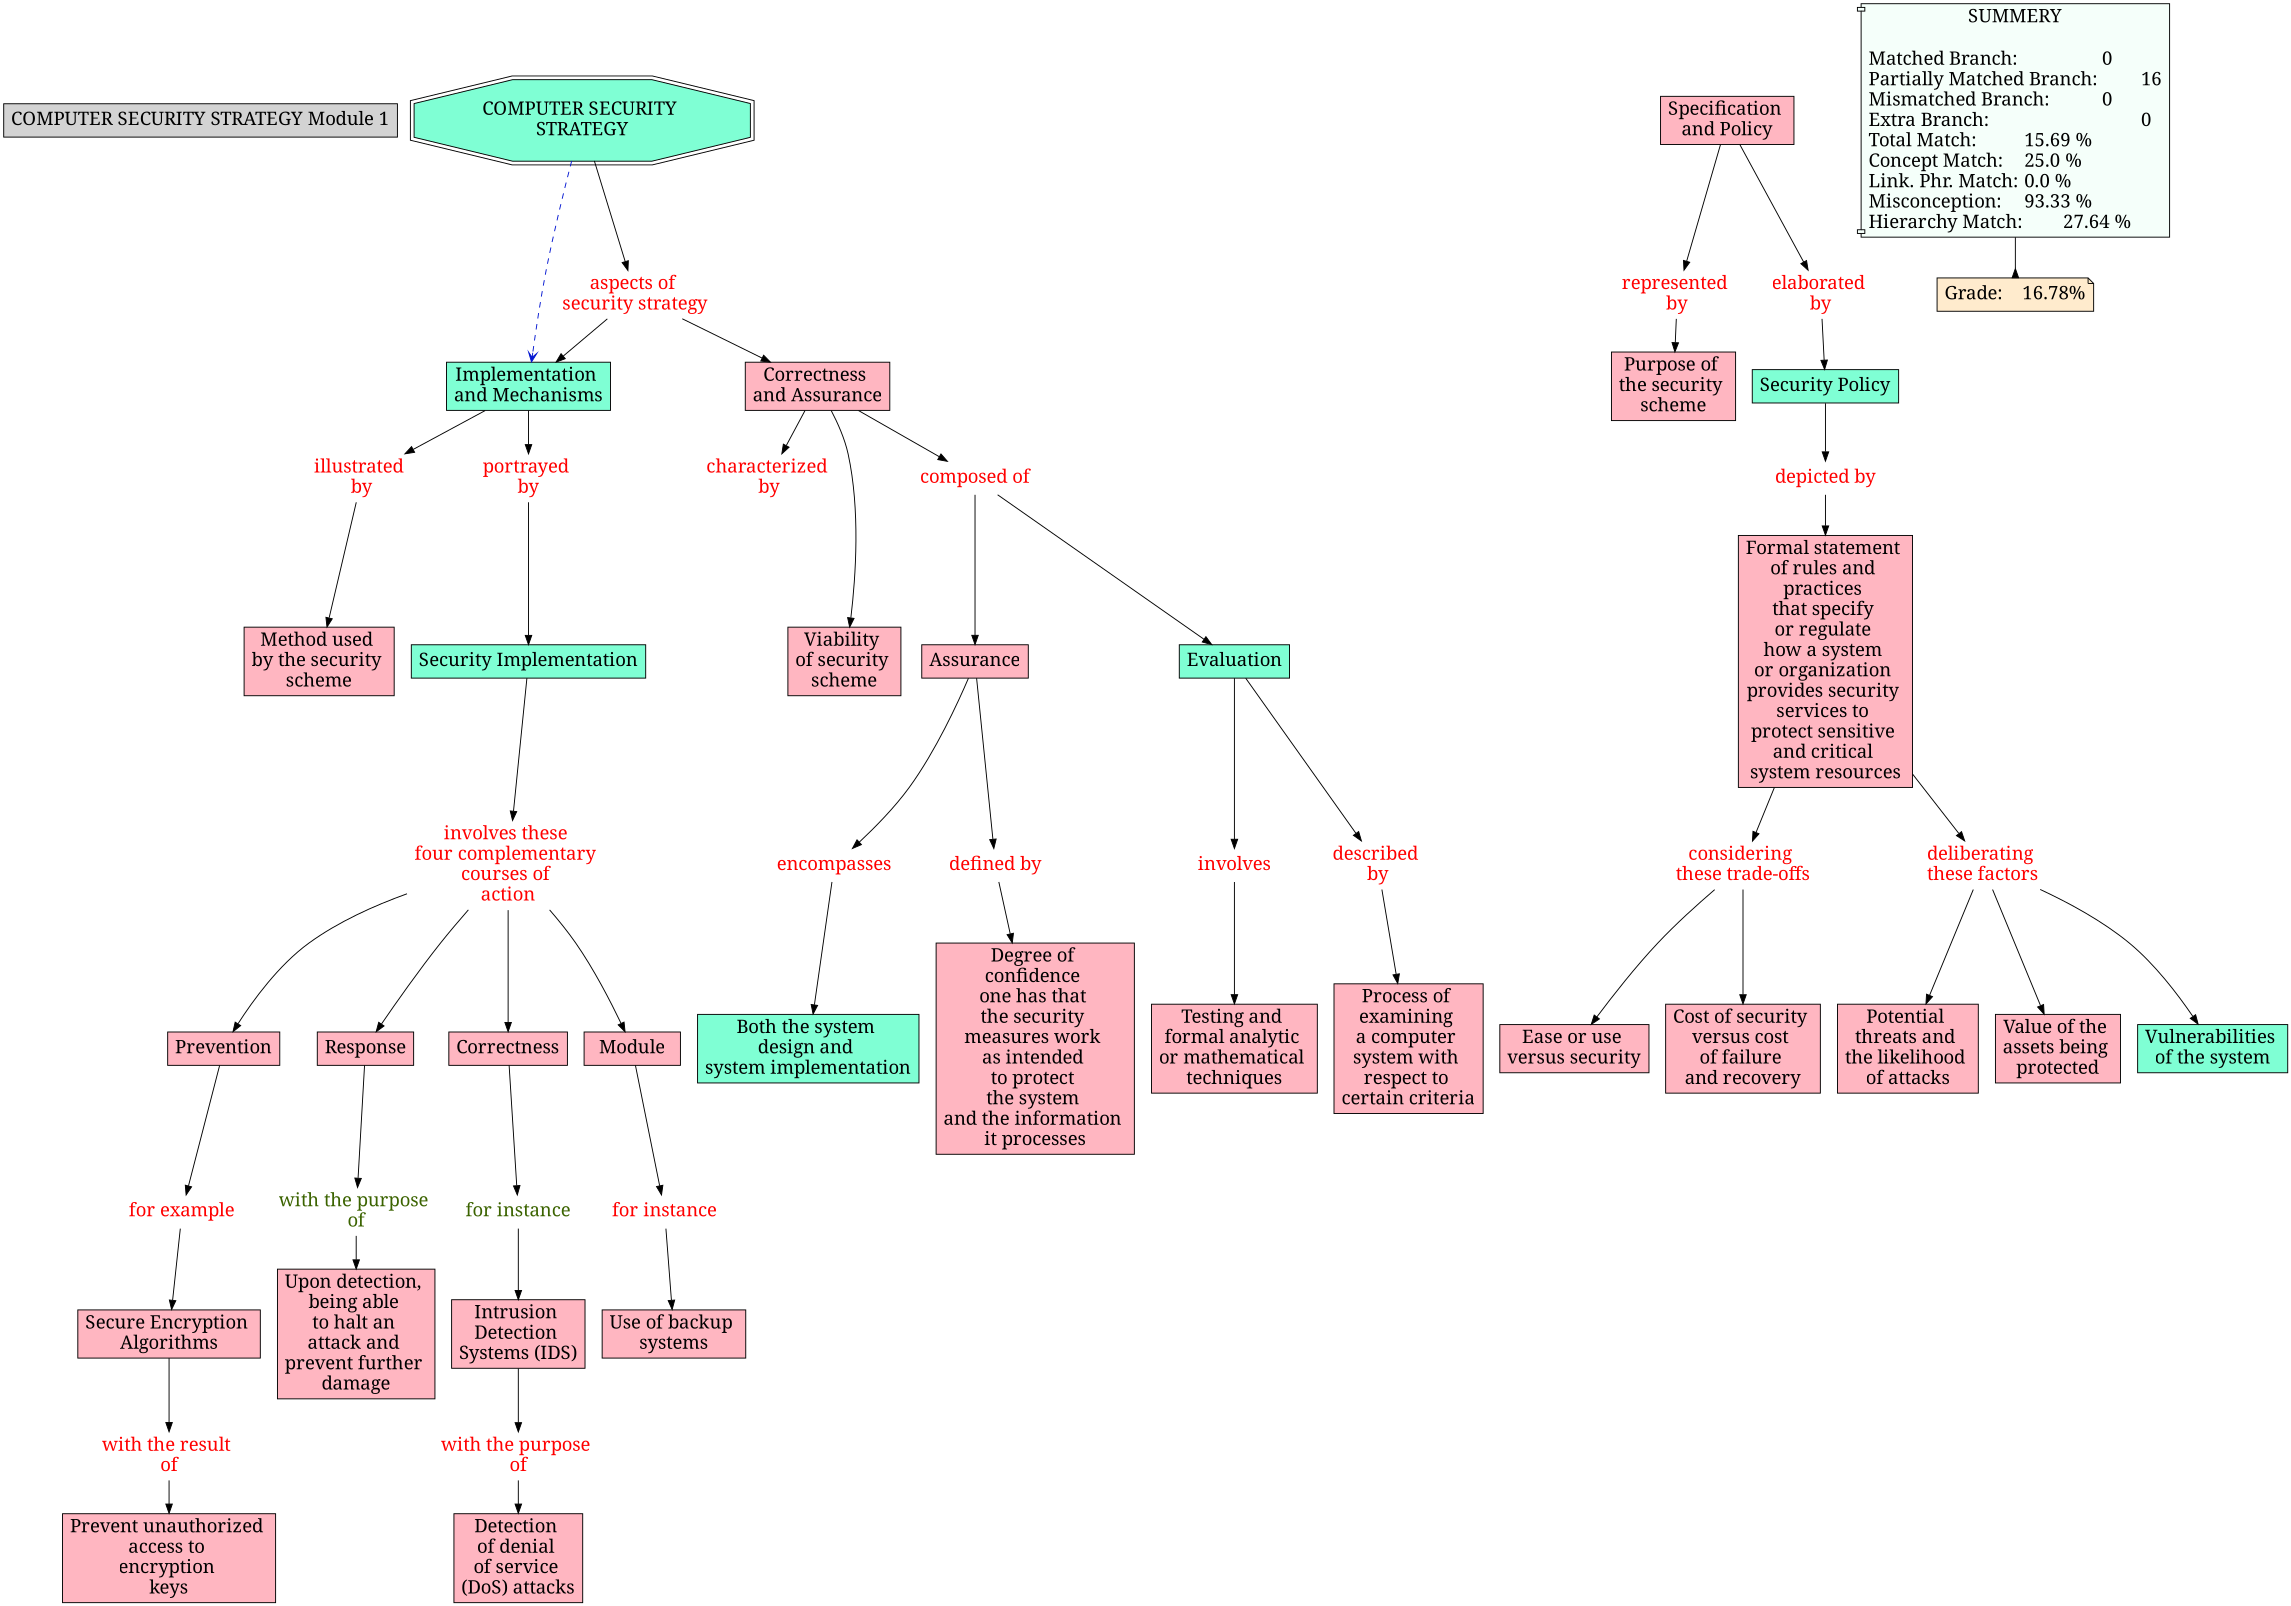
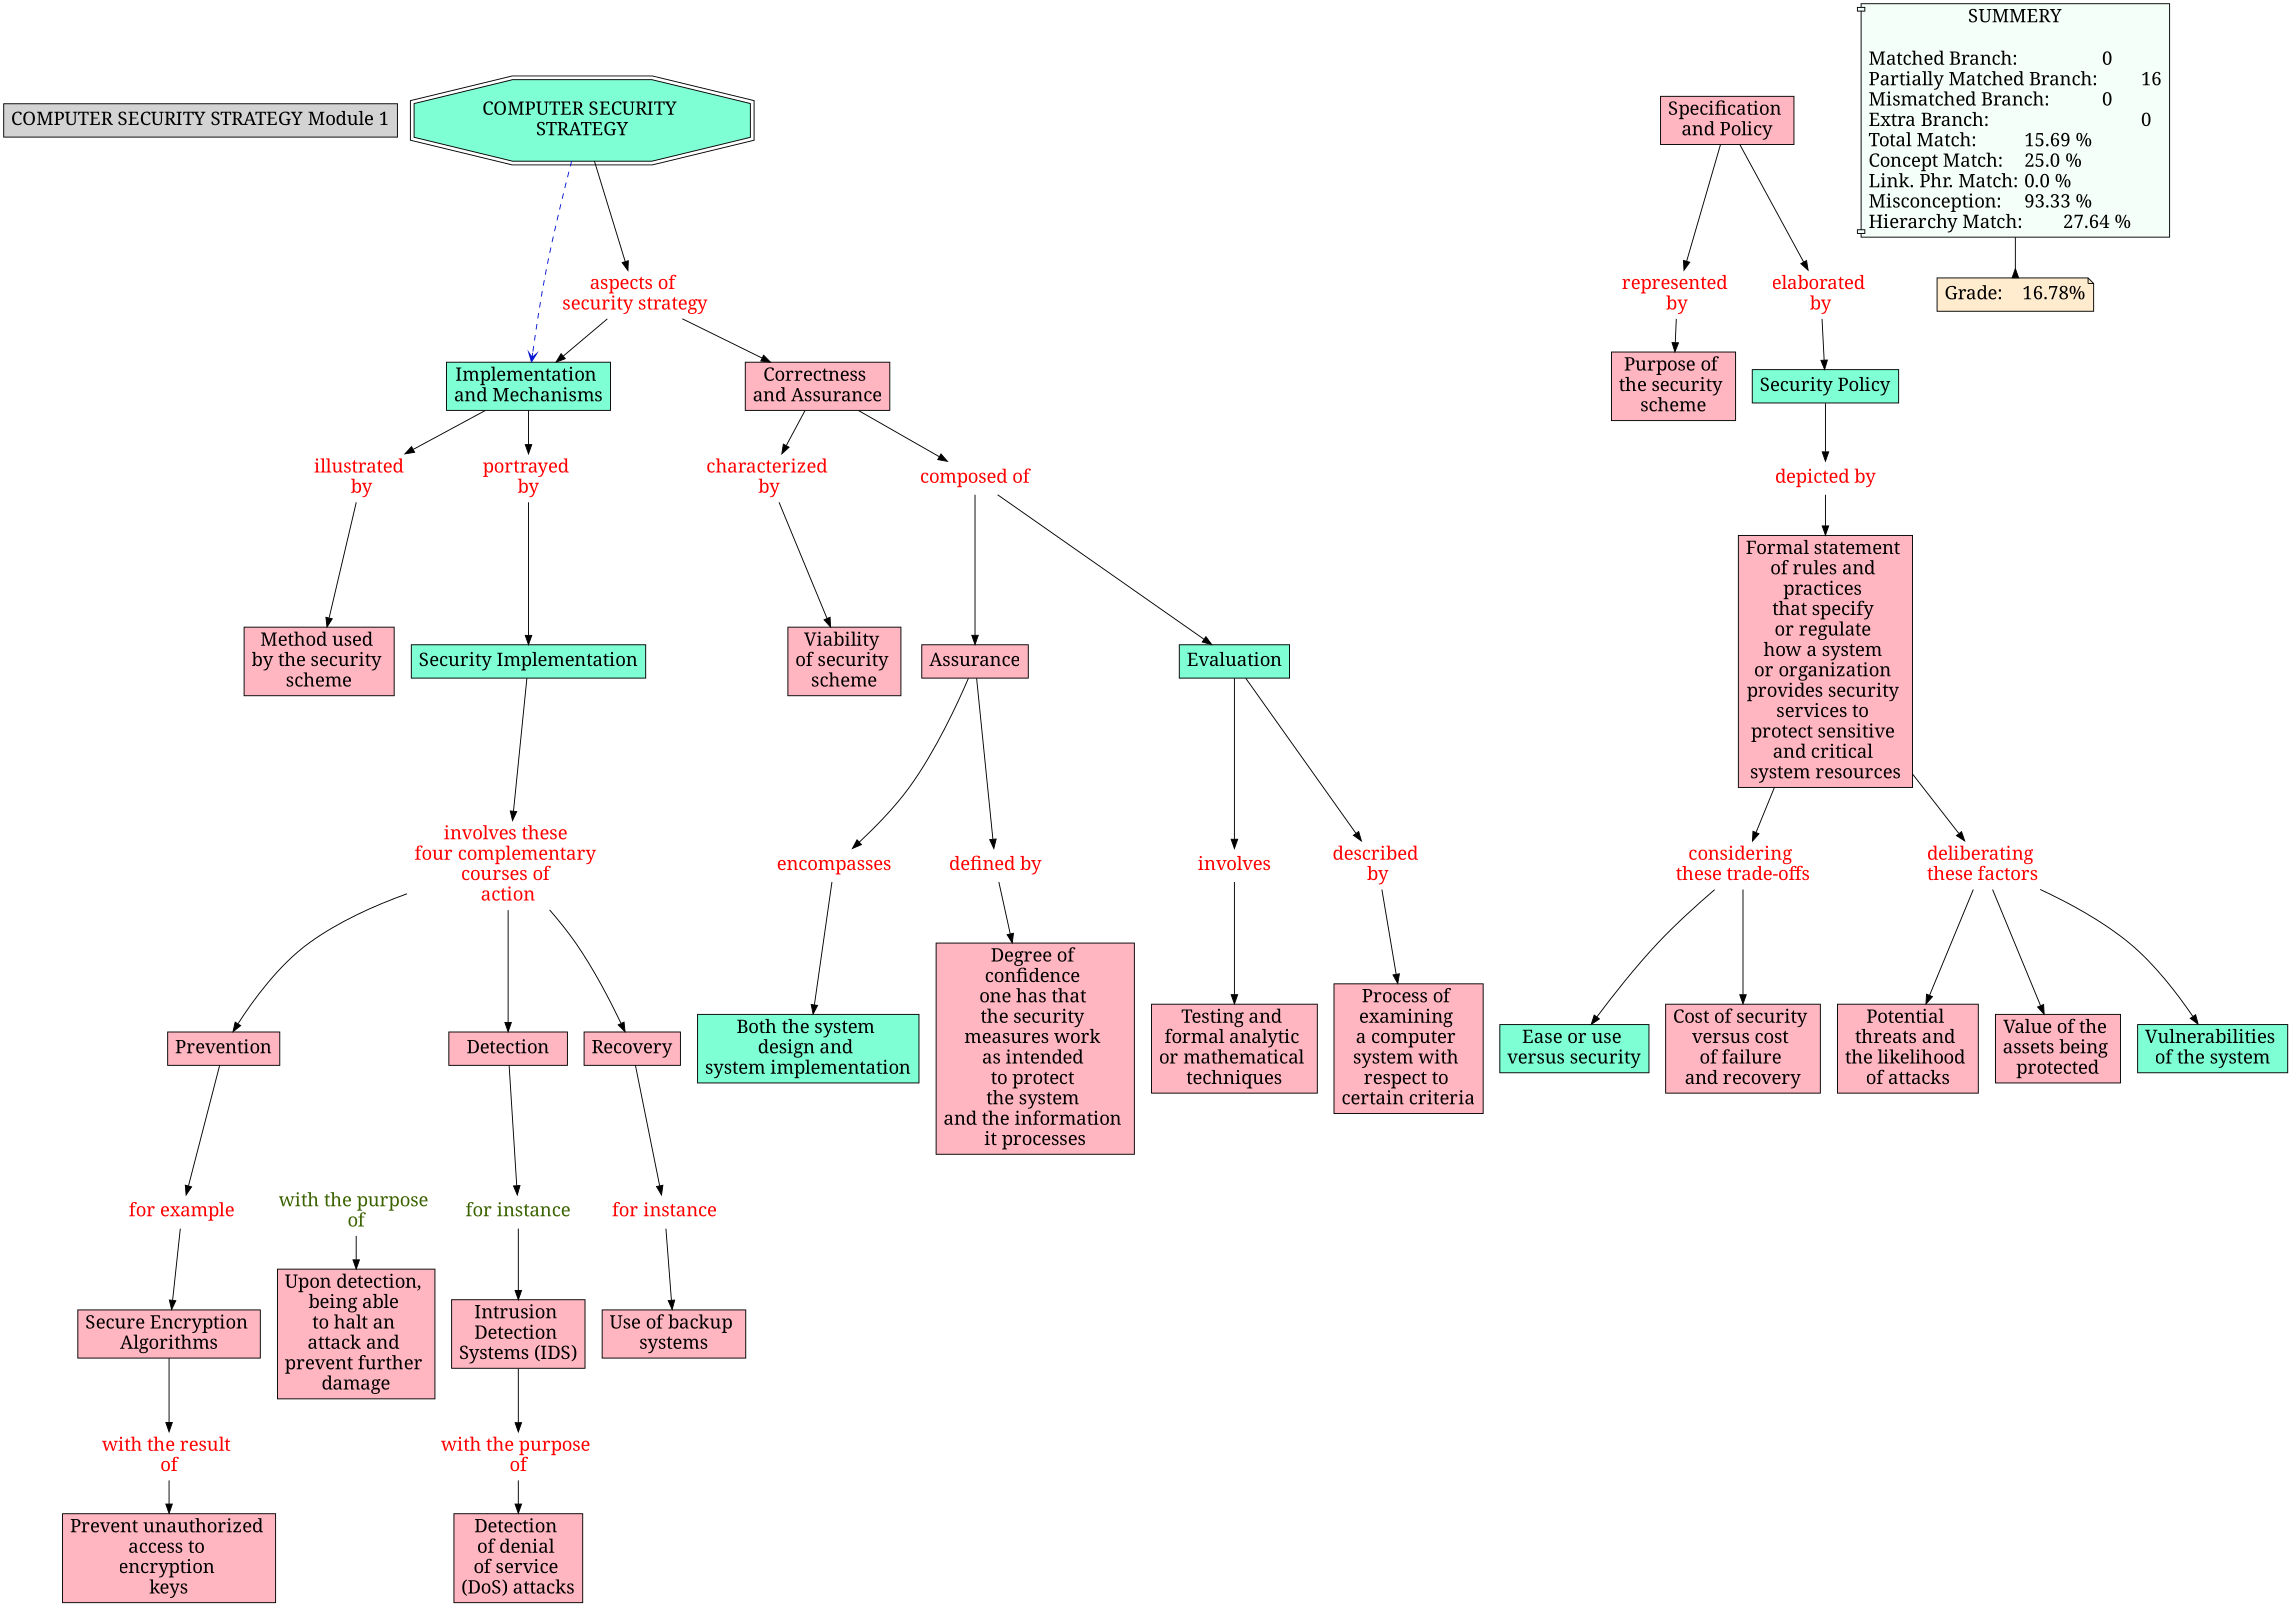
(855, 512) -> (803, 560)
(365, 1049) -> none
(508, 1049) -> (508, 1049)
(632, 1049) -> (632, 1049)
(1574, 1049) -> (1574, 1049)
